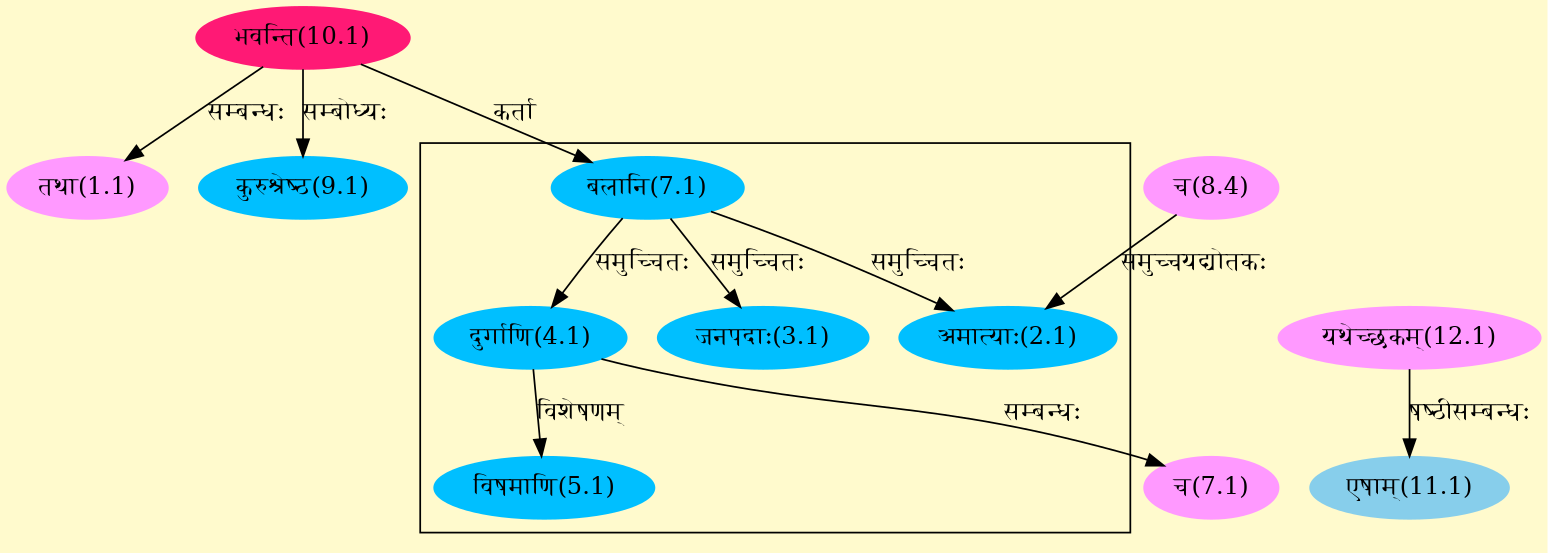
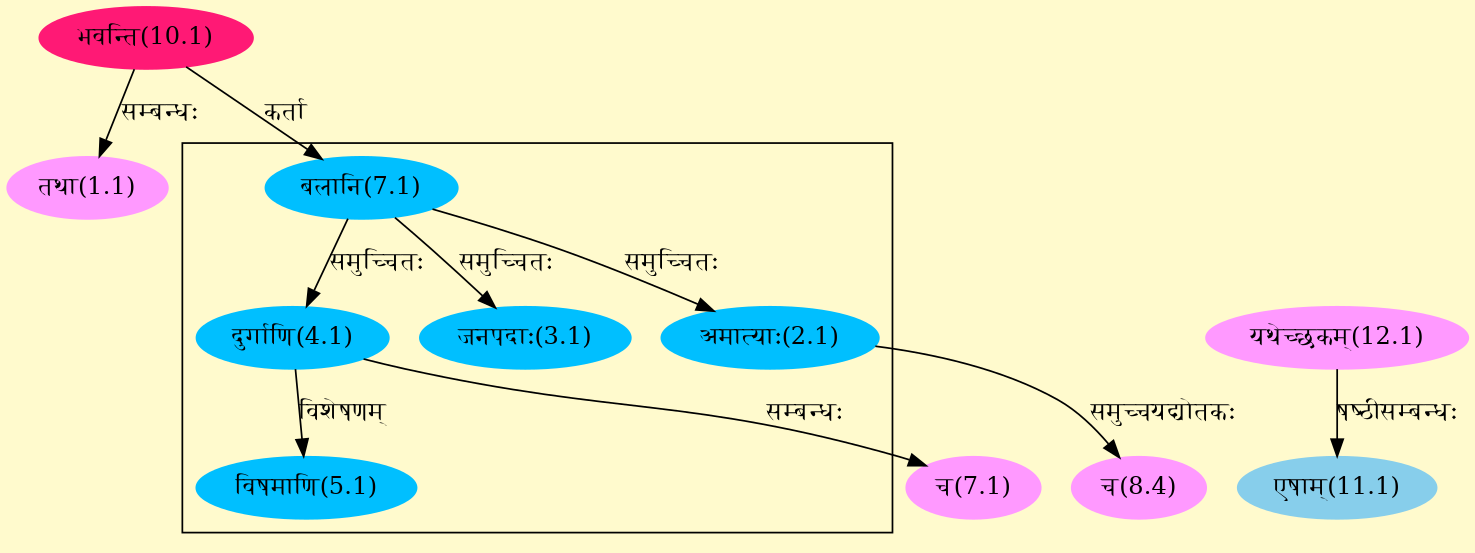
(303, 188) -> none
(1119, 256) -> (1001, 375)
